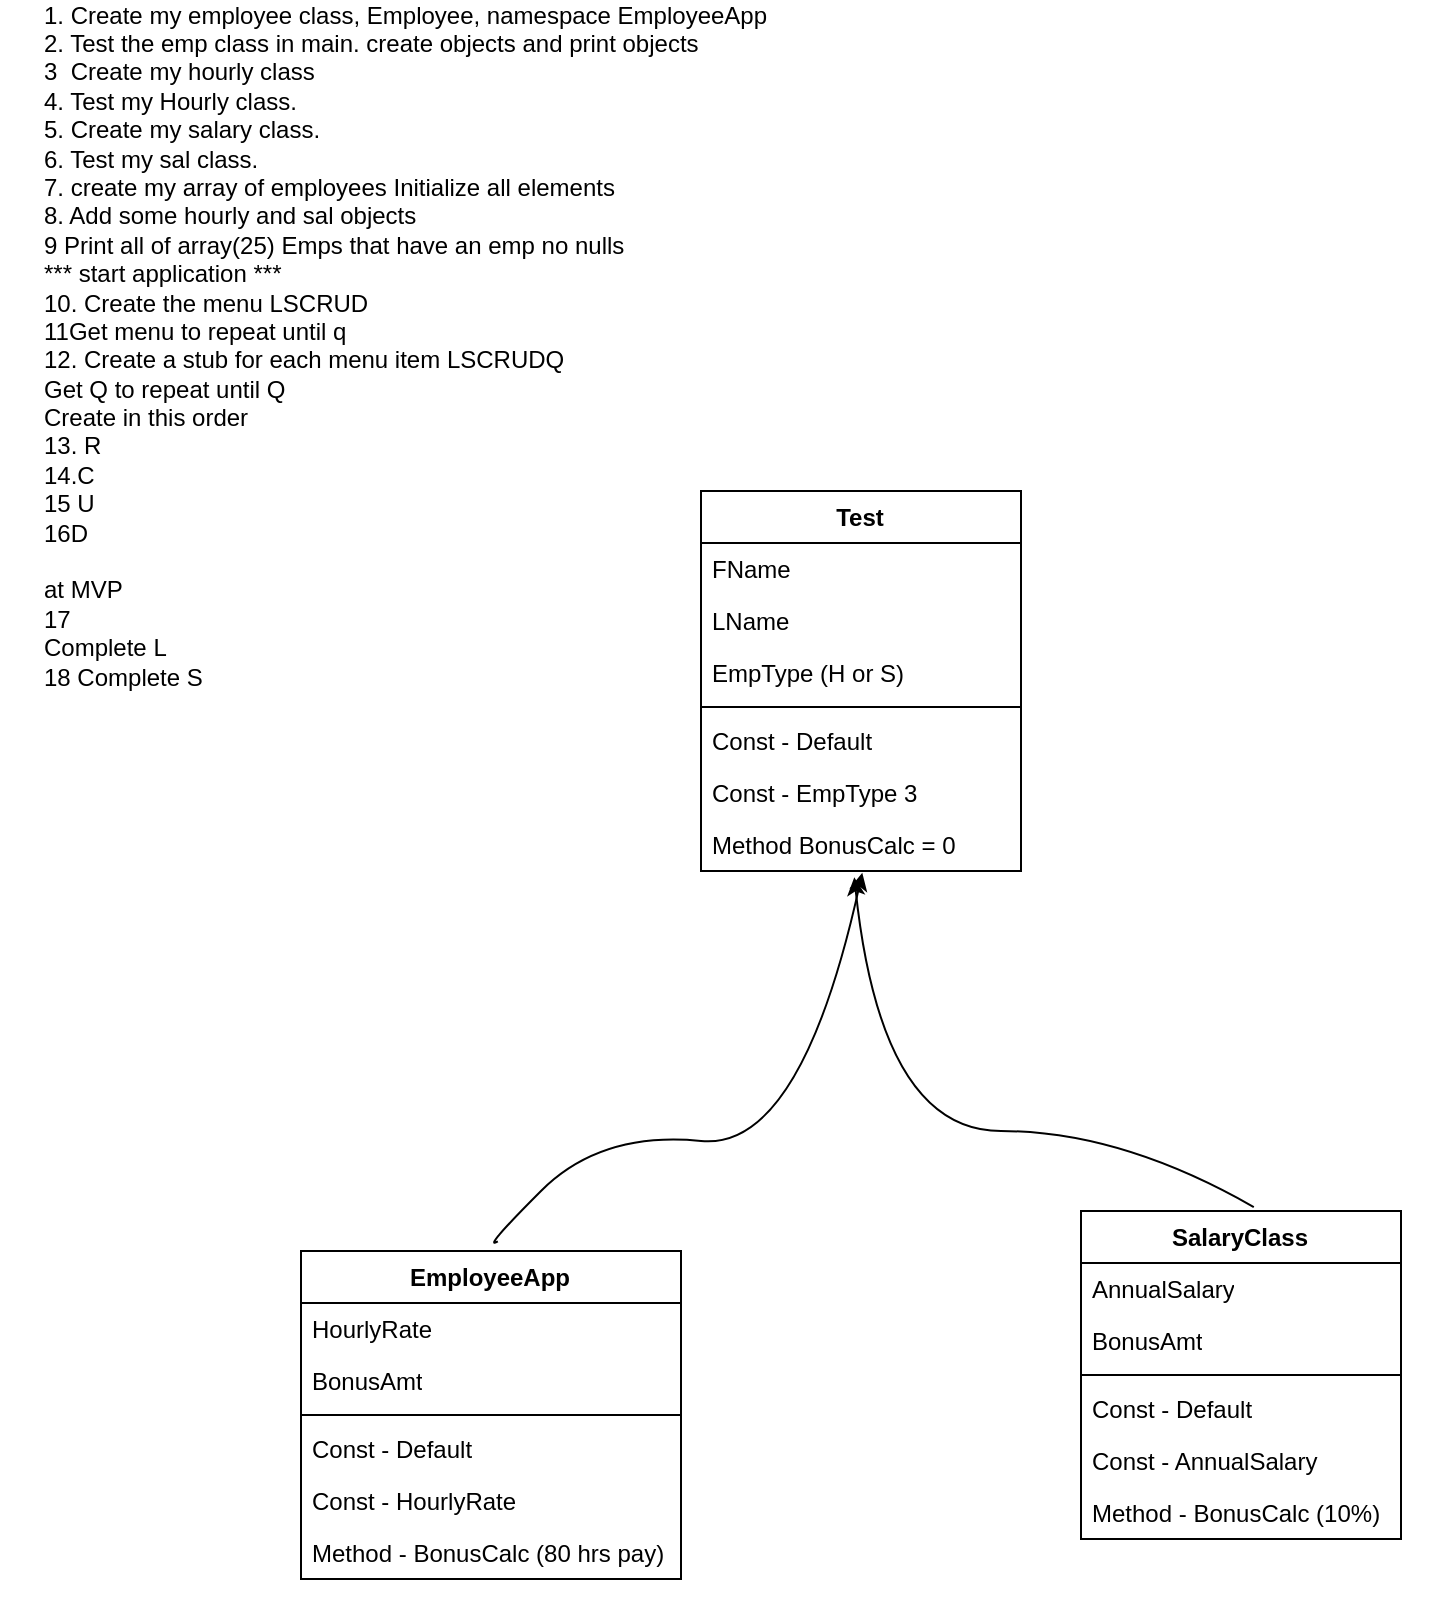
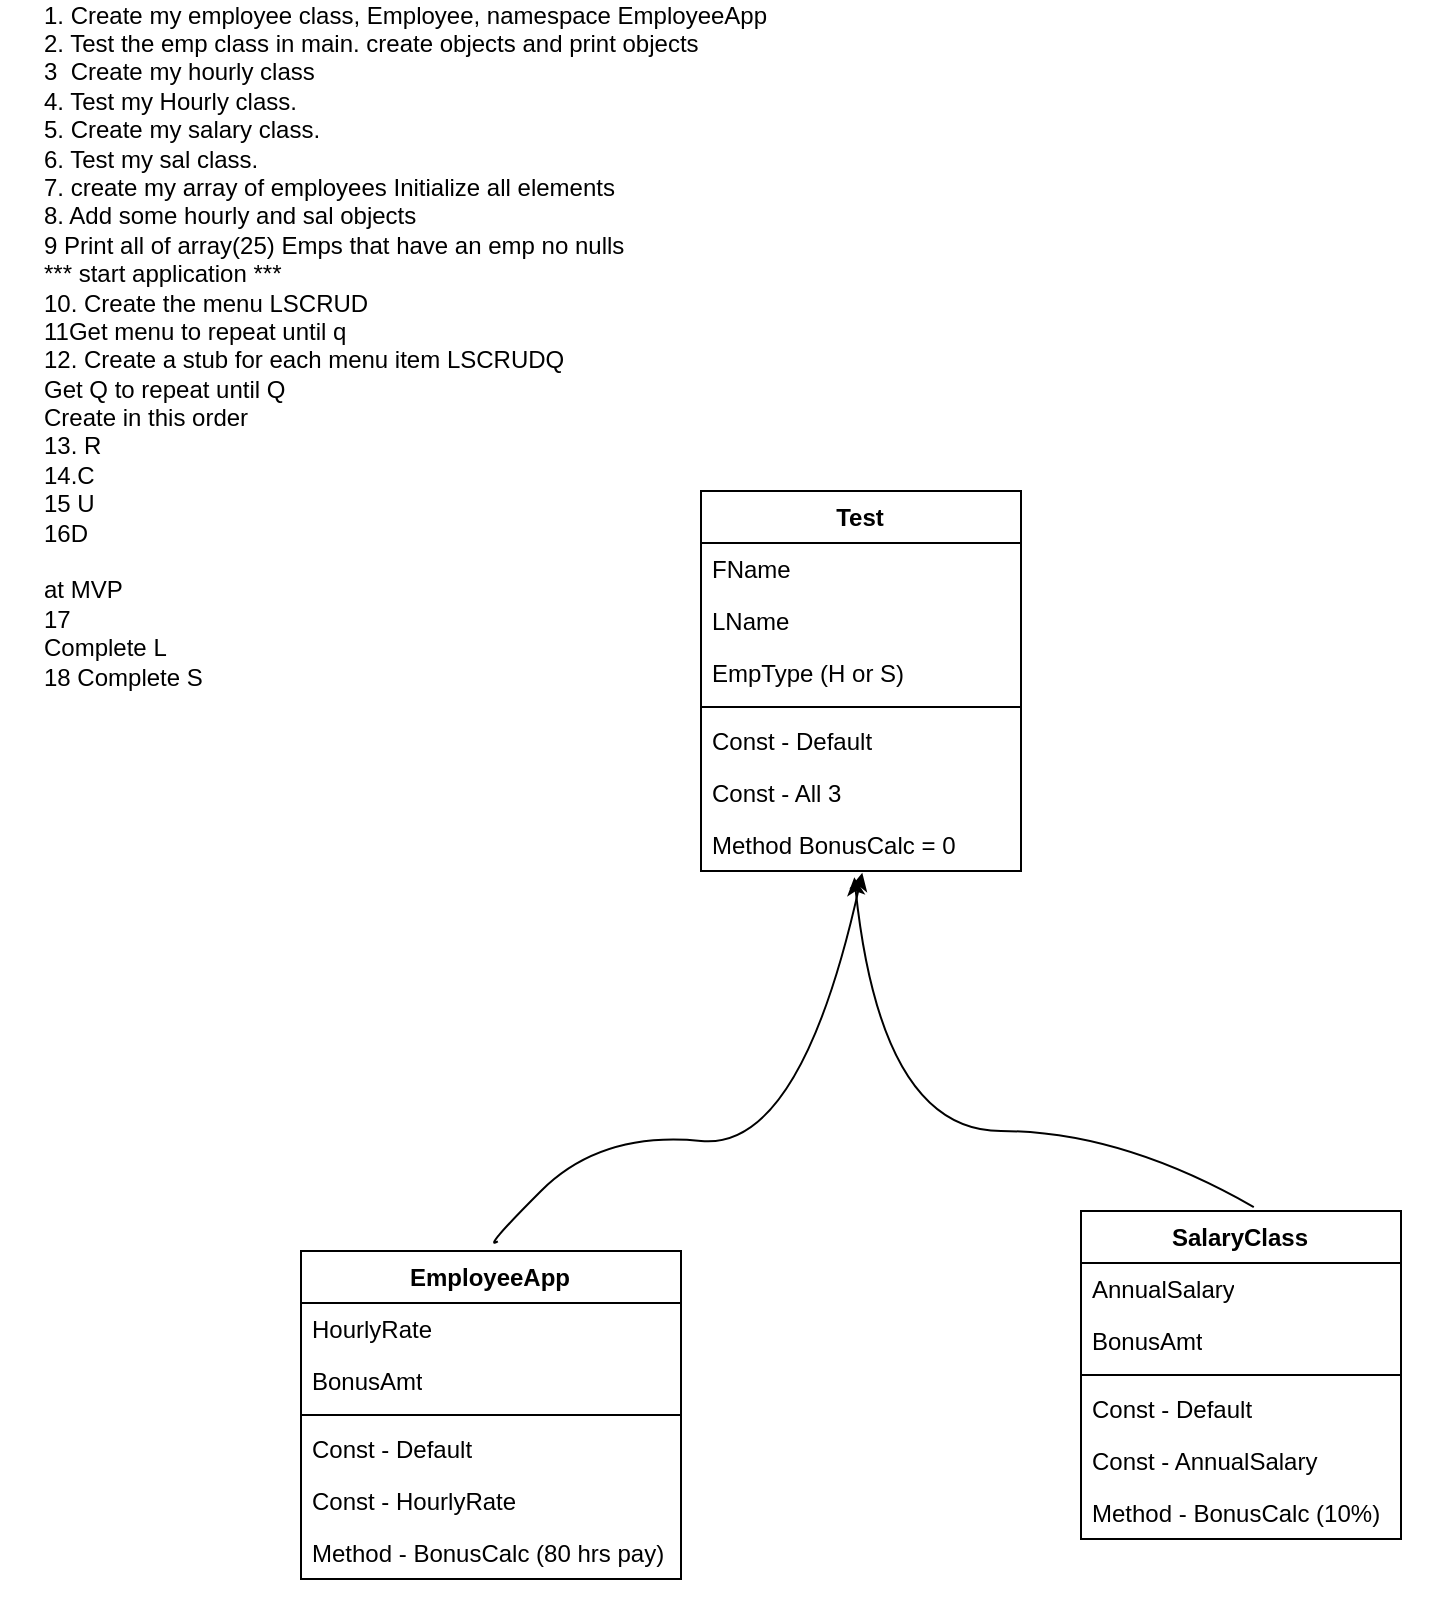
(818, 795) -> (785, 795)
